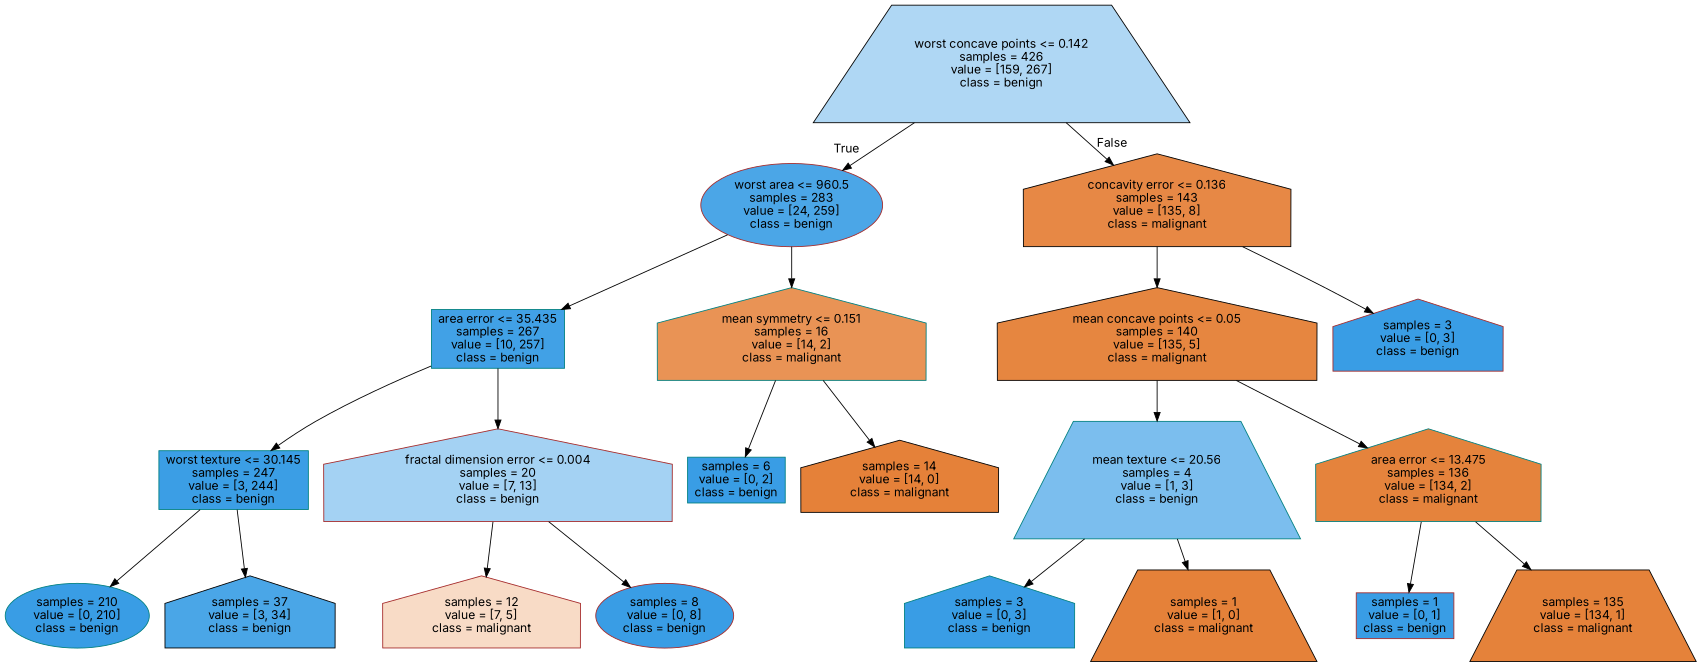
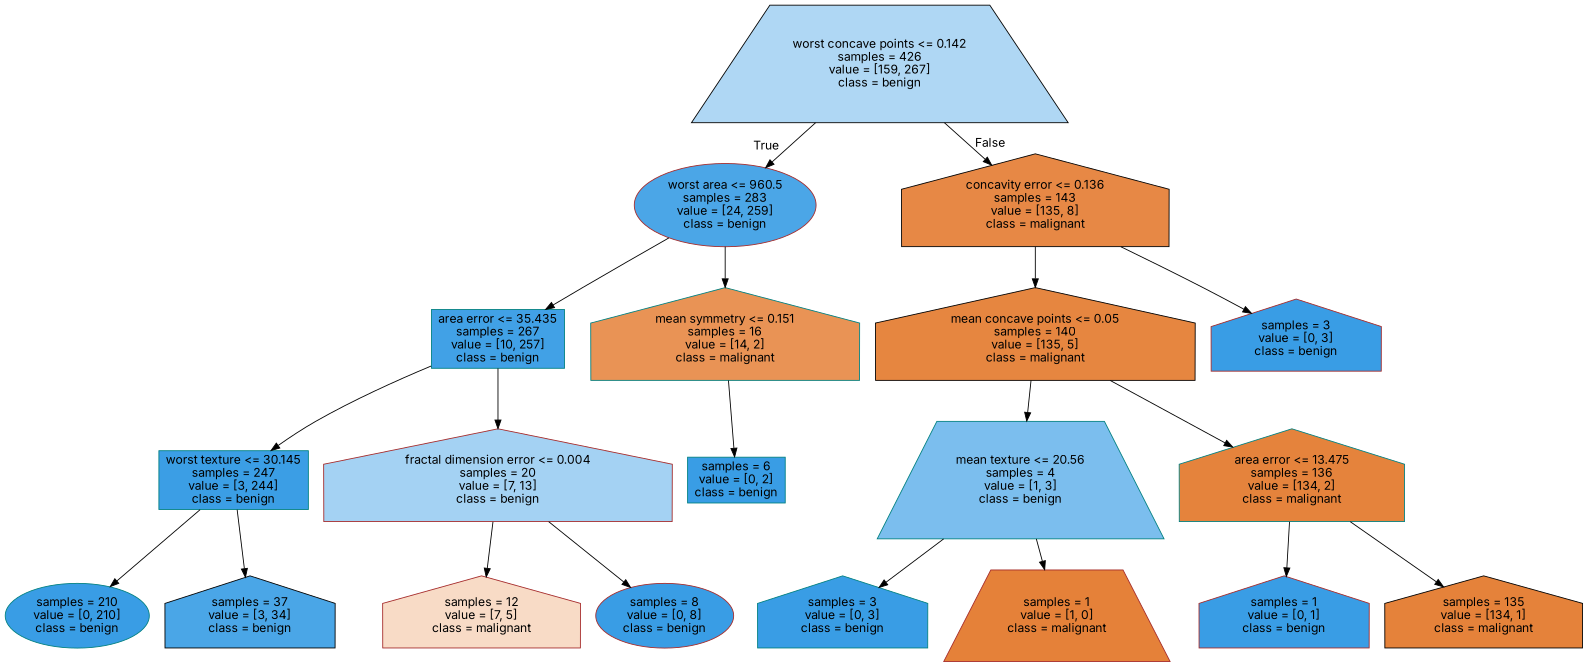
(900, 480) -> none
(1204, 616) -> (1057, 616)
(1405, 616) -> (1284, 616)
(1583, 616) -> (1484, 616)
